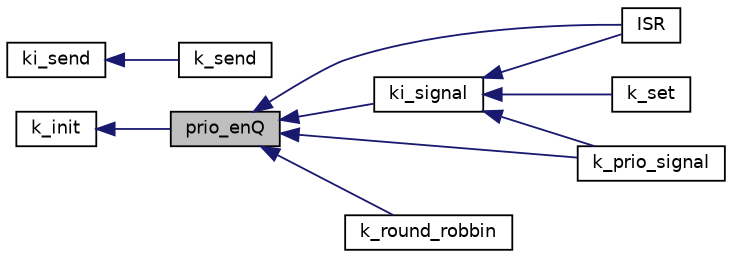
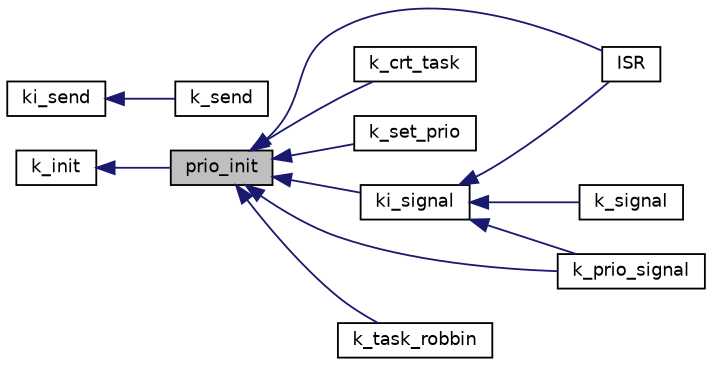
none -> (415, 64)
(651, 94) -> (631, 202)
(225, 129) -> (222, 168)
none -> (415, 133)
(429, 233) -> (415, 340)
